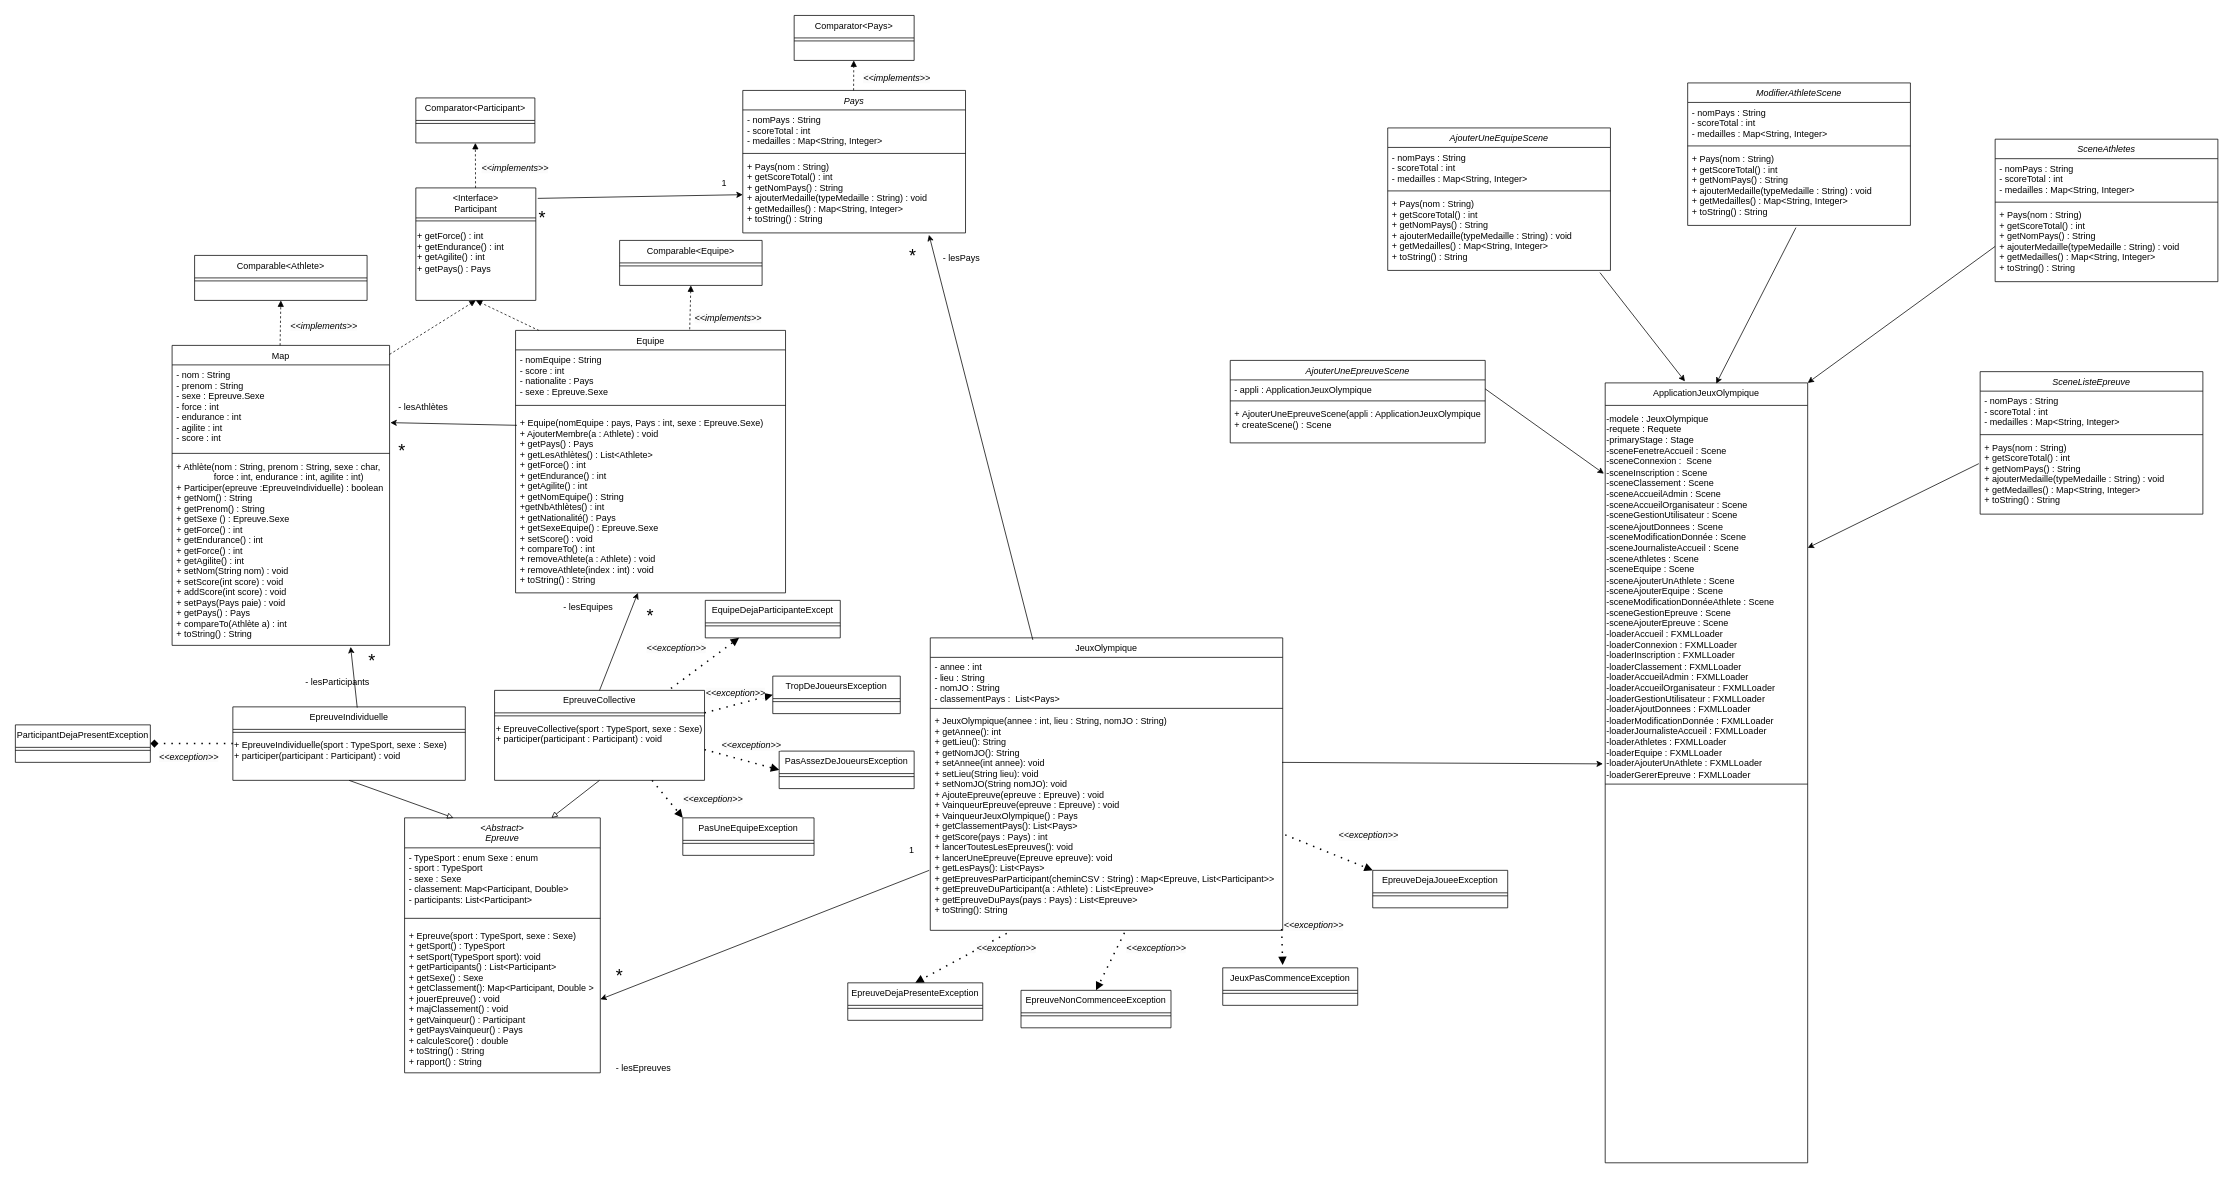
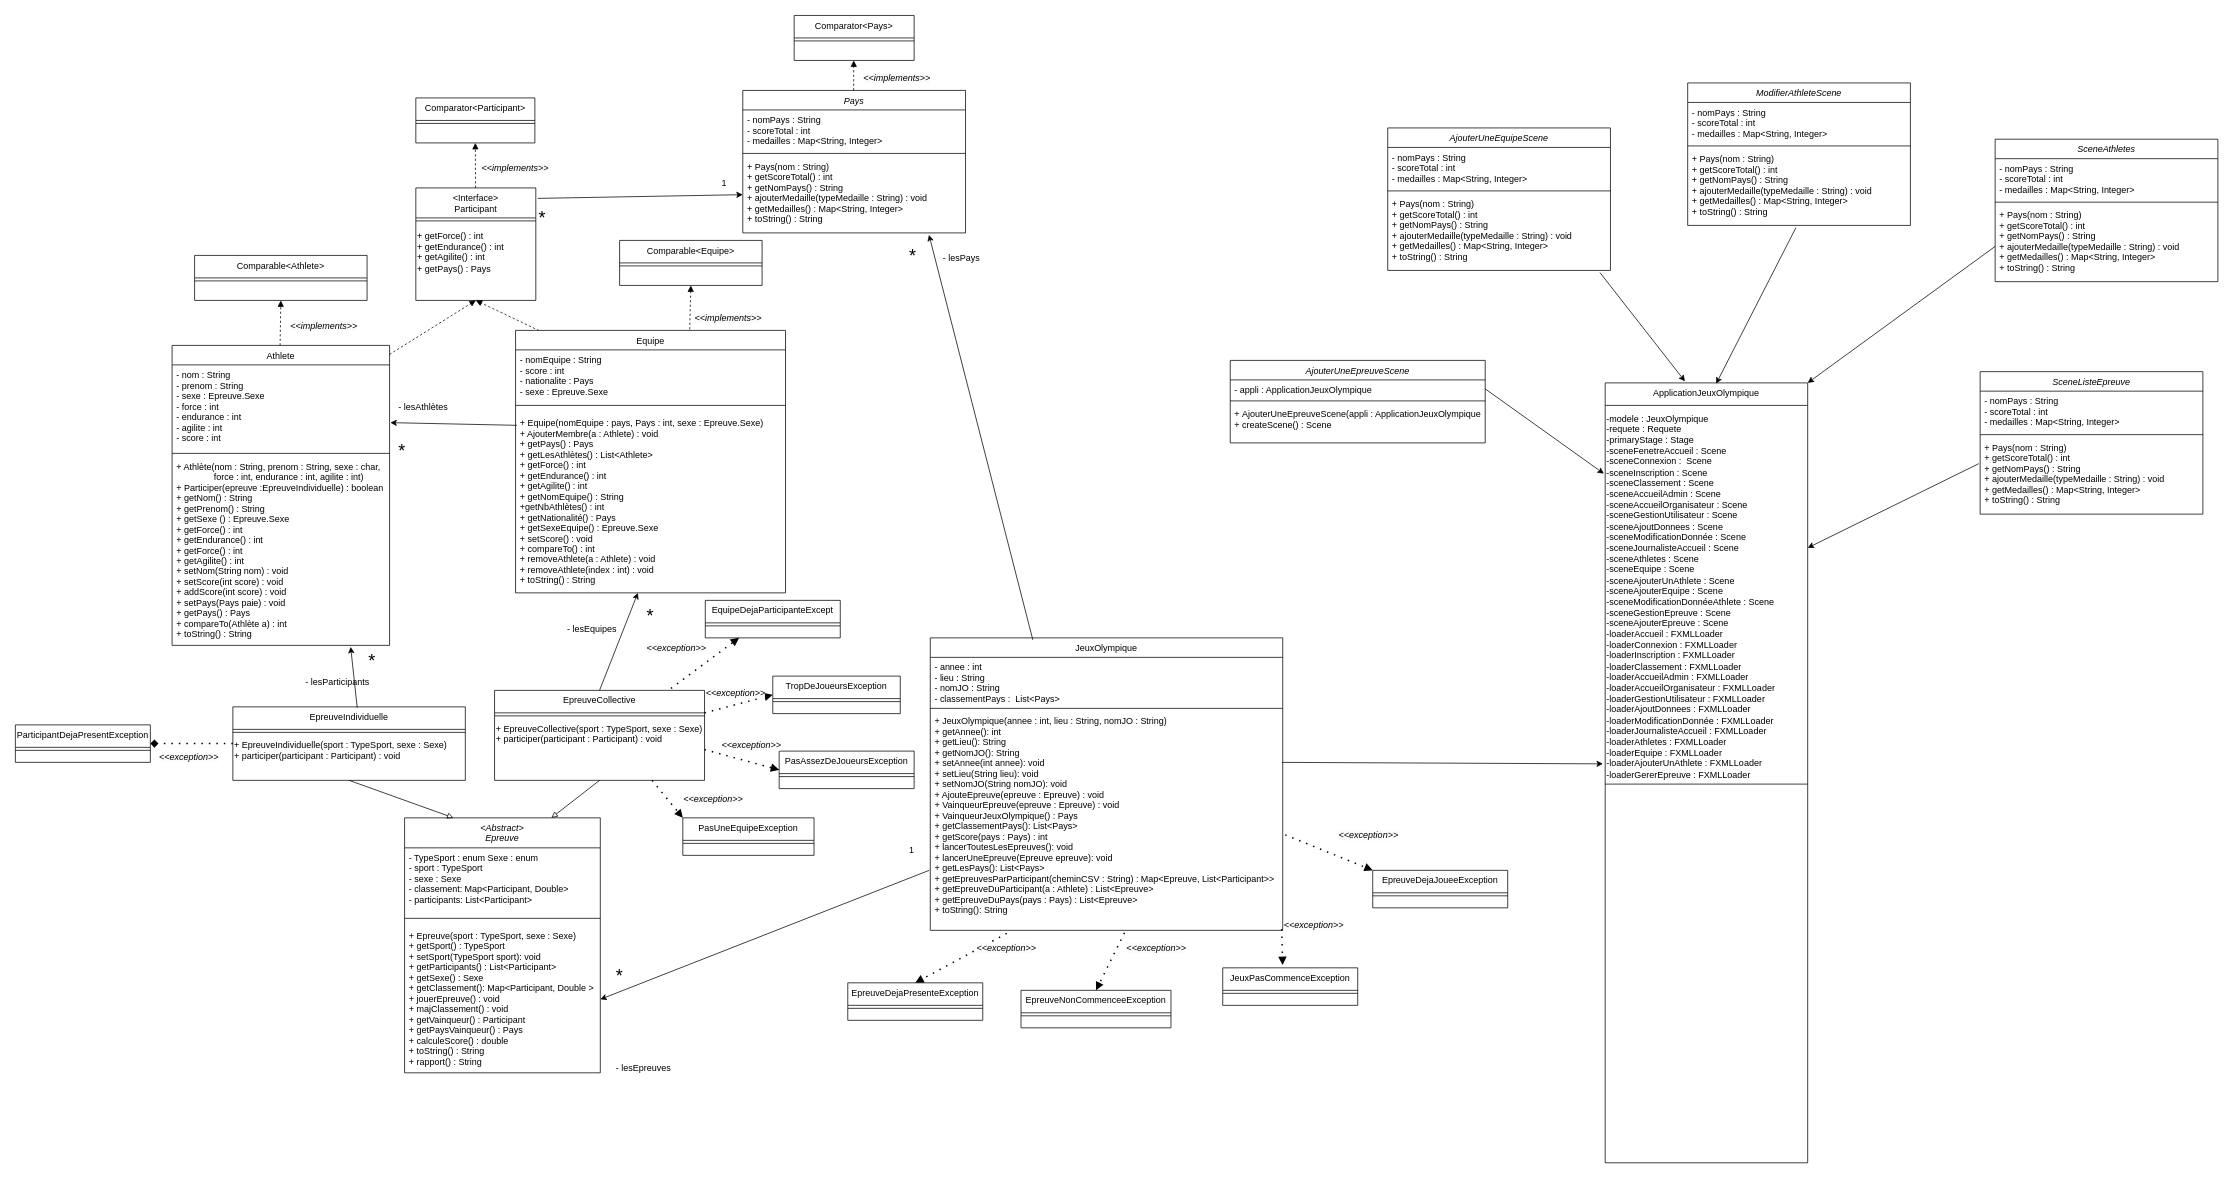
(281, 356) -> (281, 356)
(596, 608) -> (599, 630)
